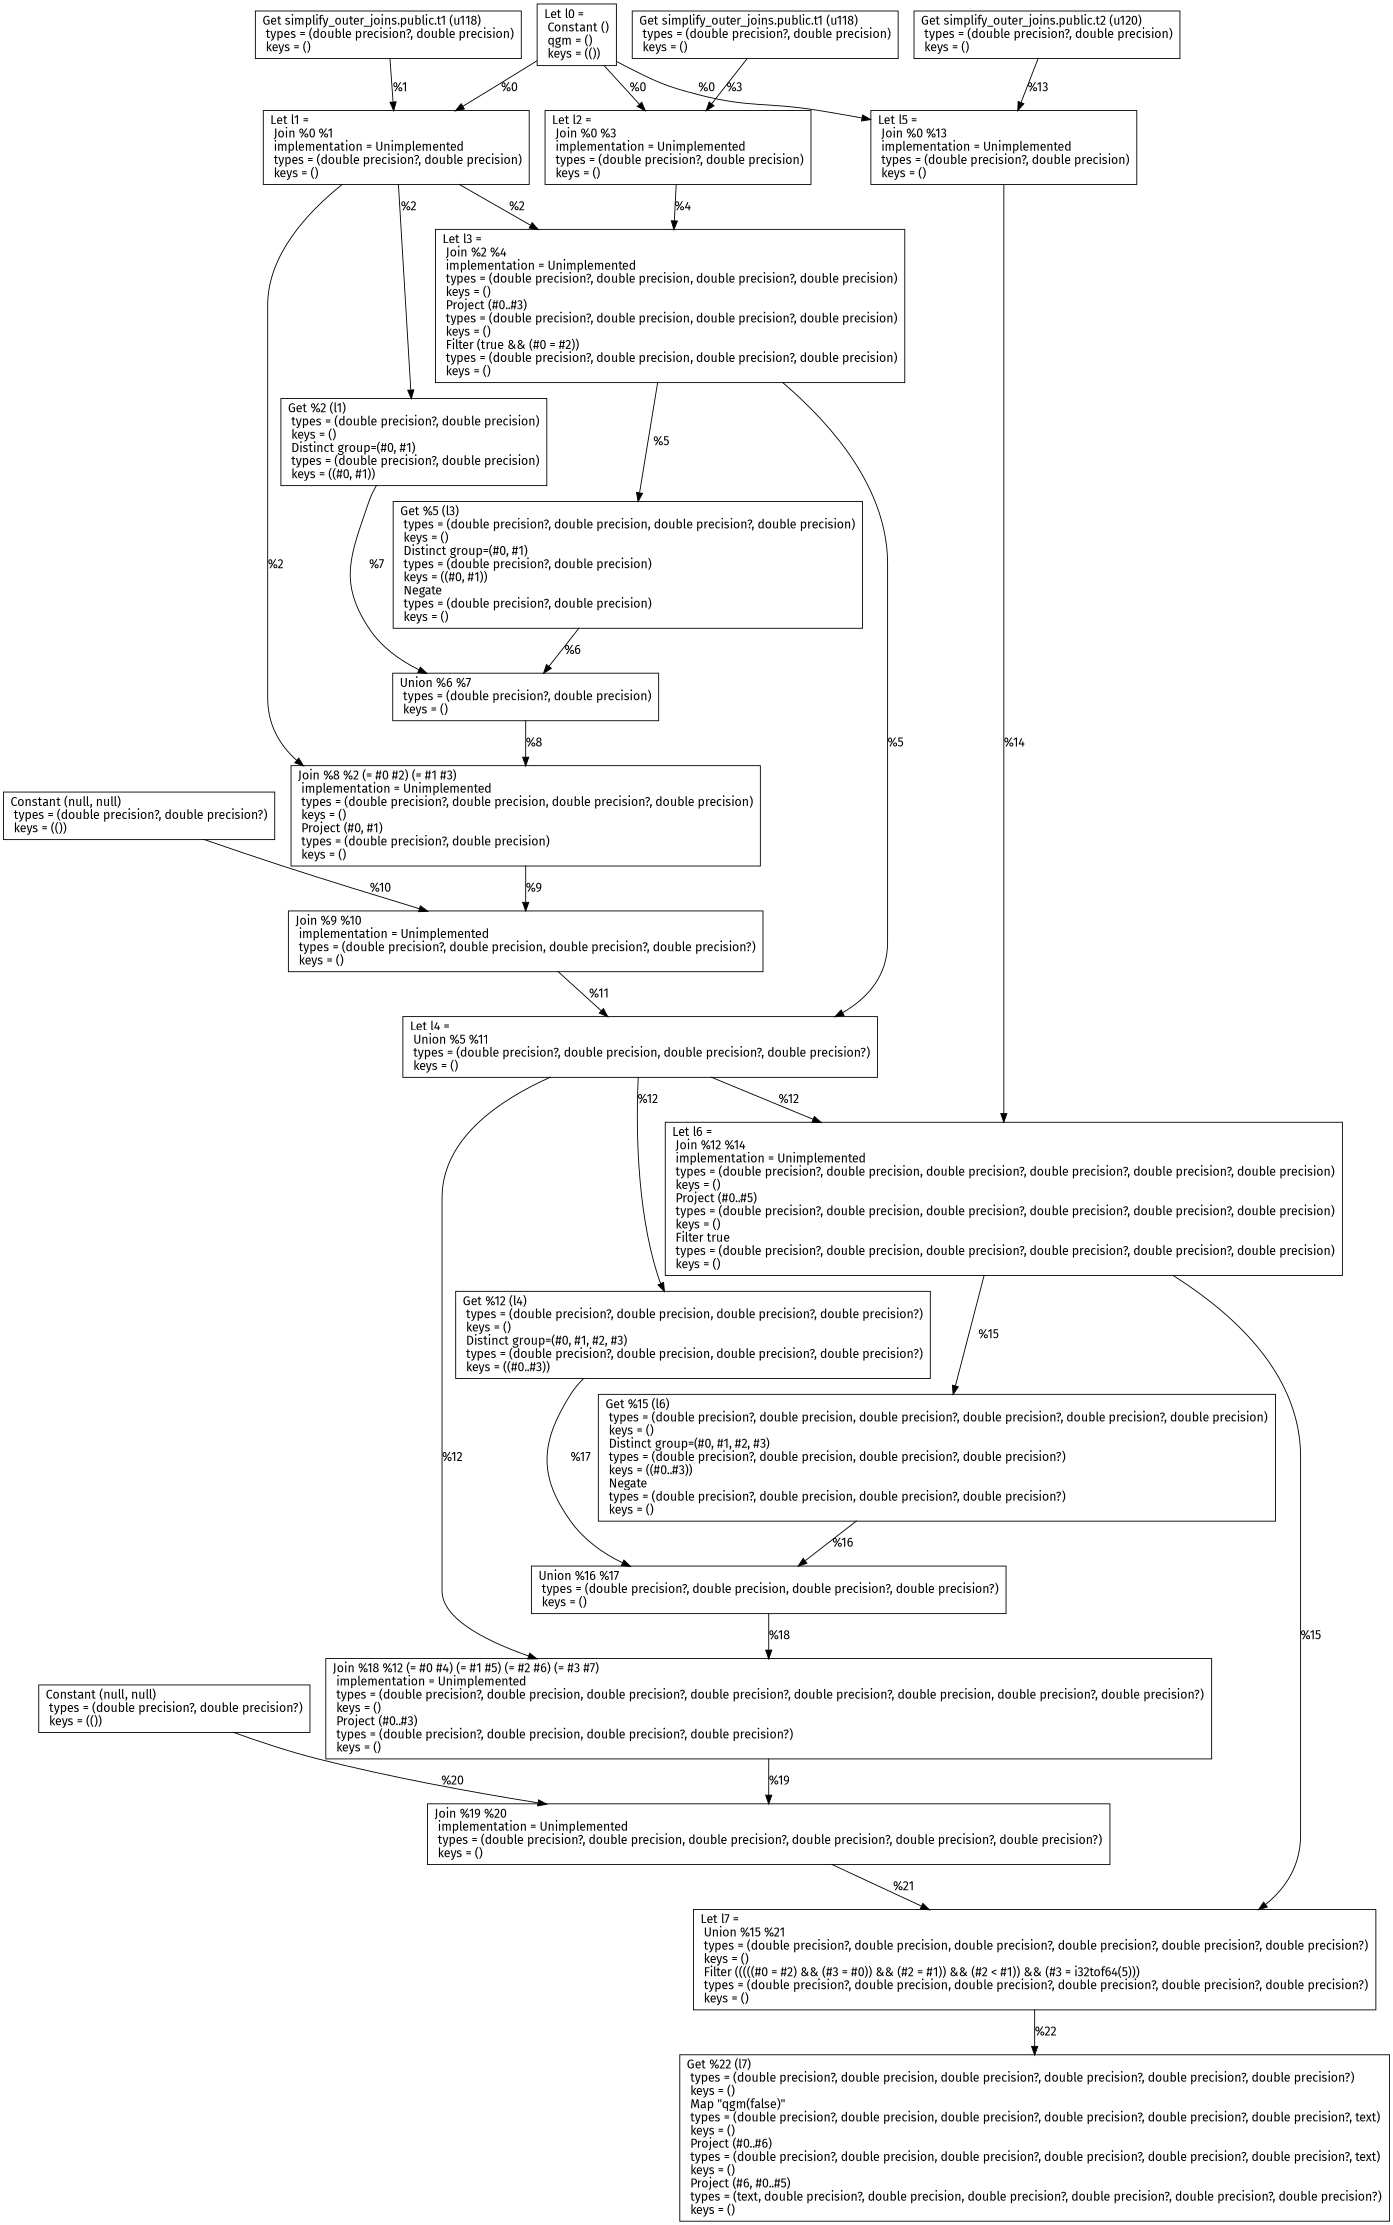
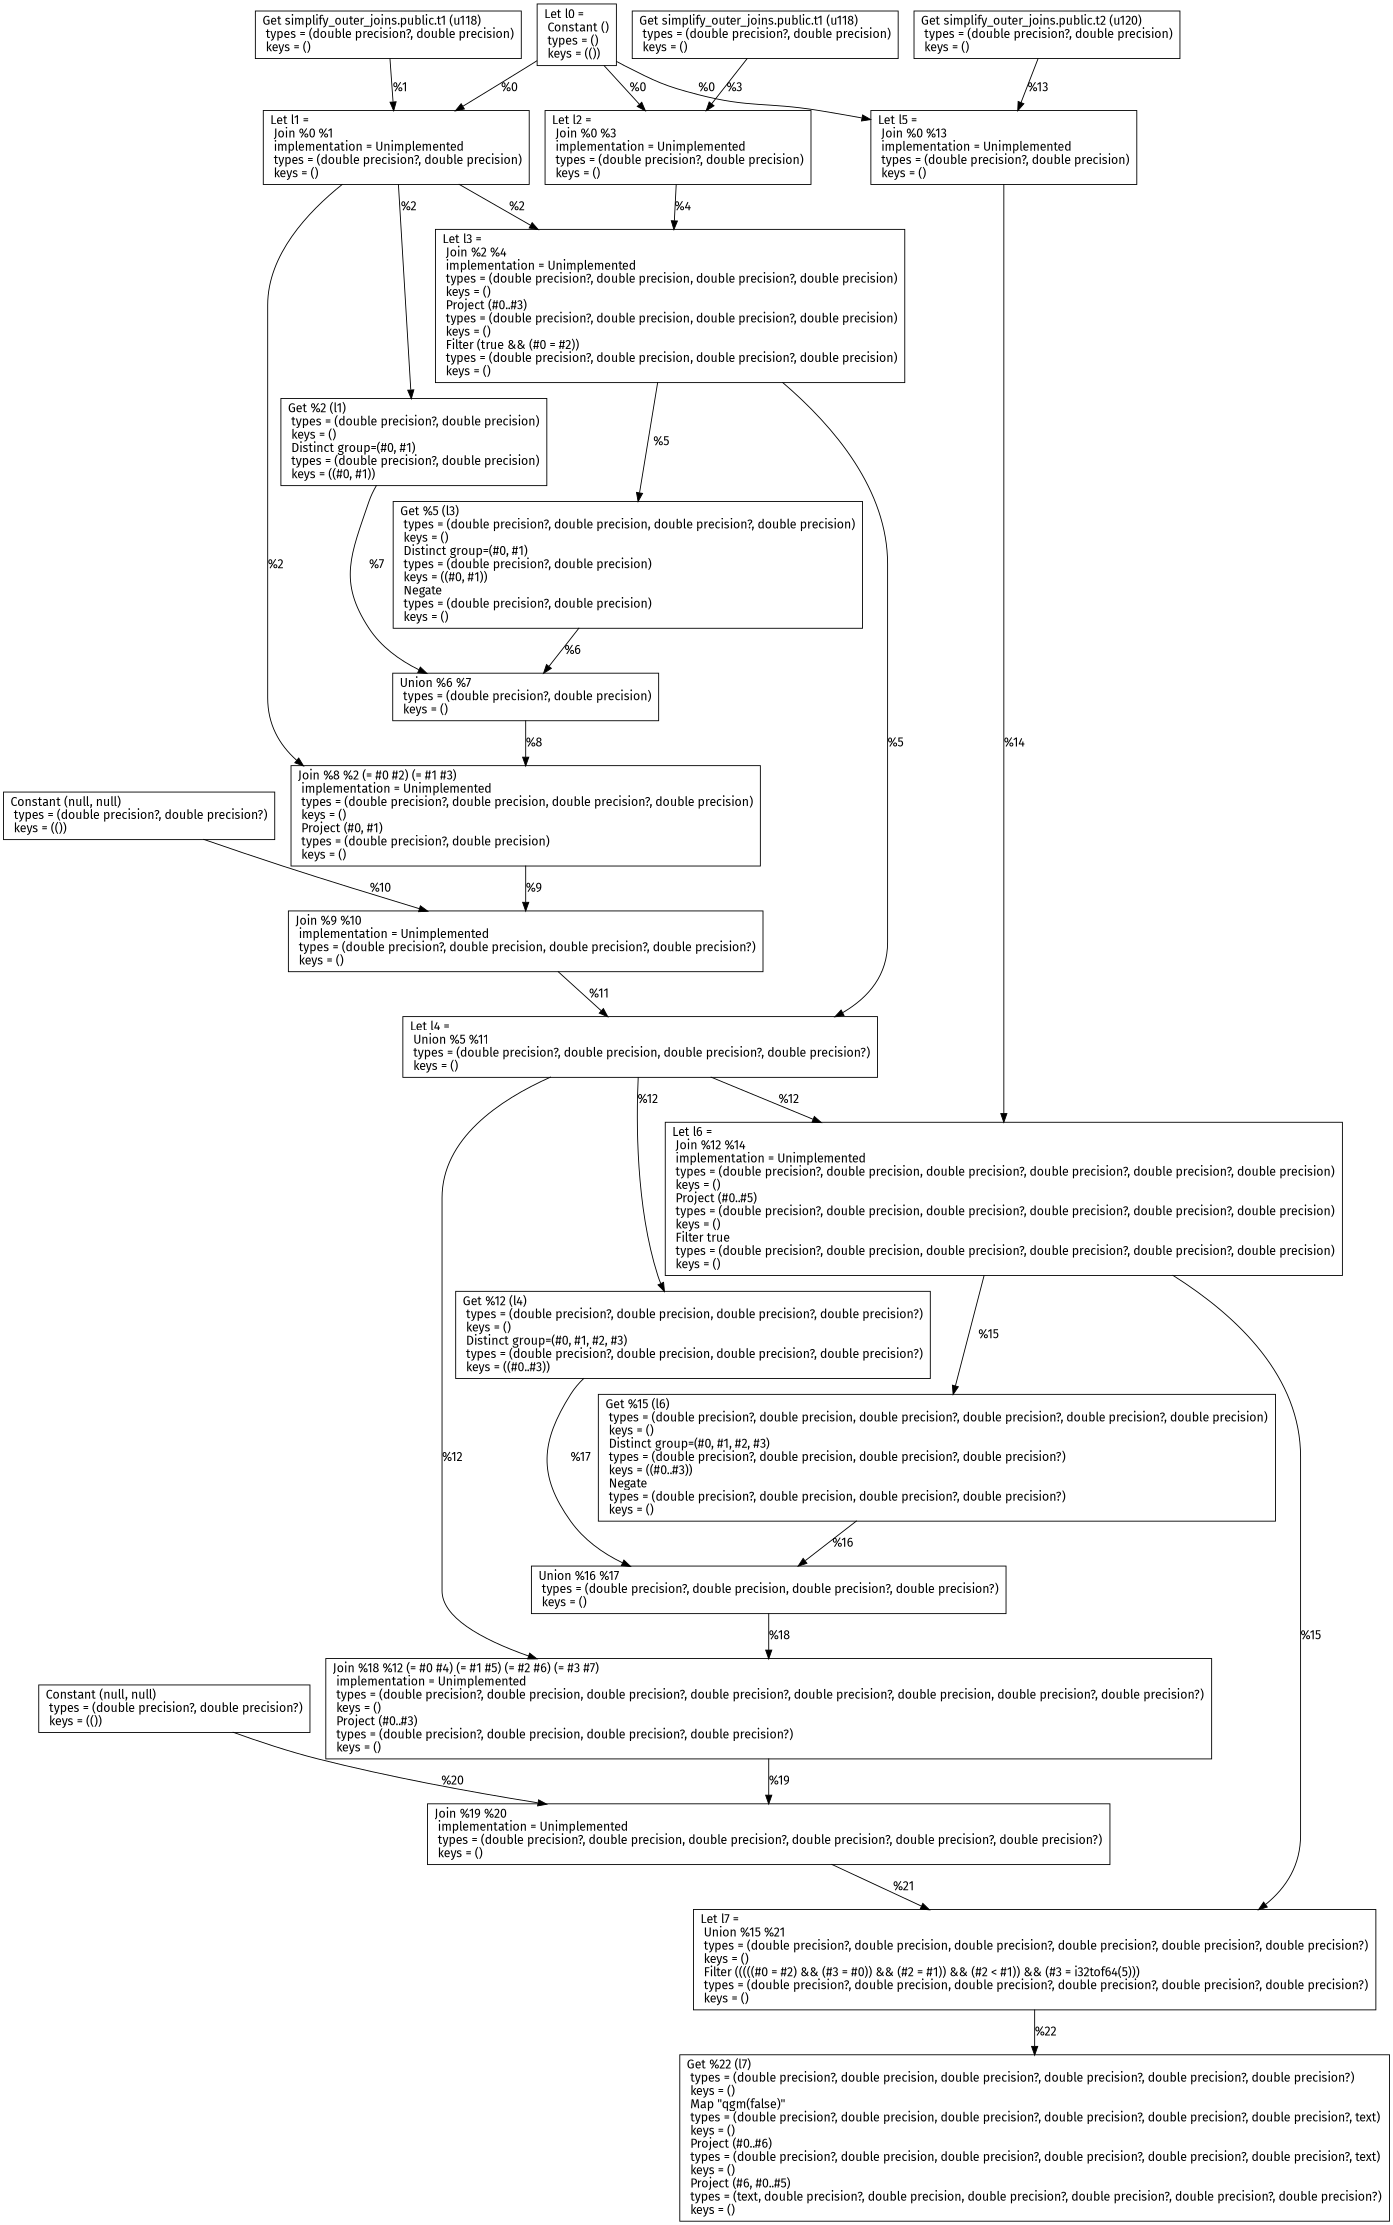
(577, 35) -> (577, 35)
